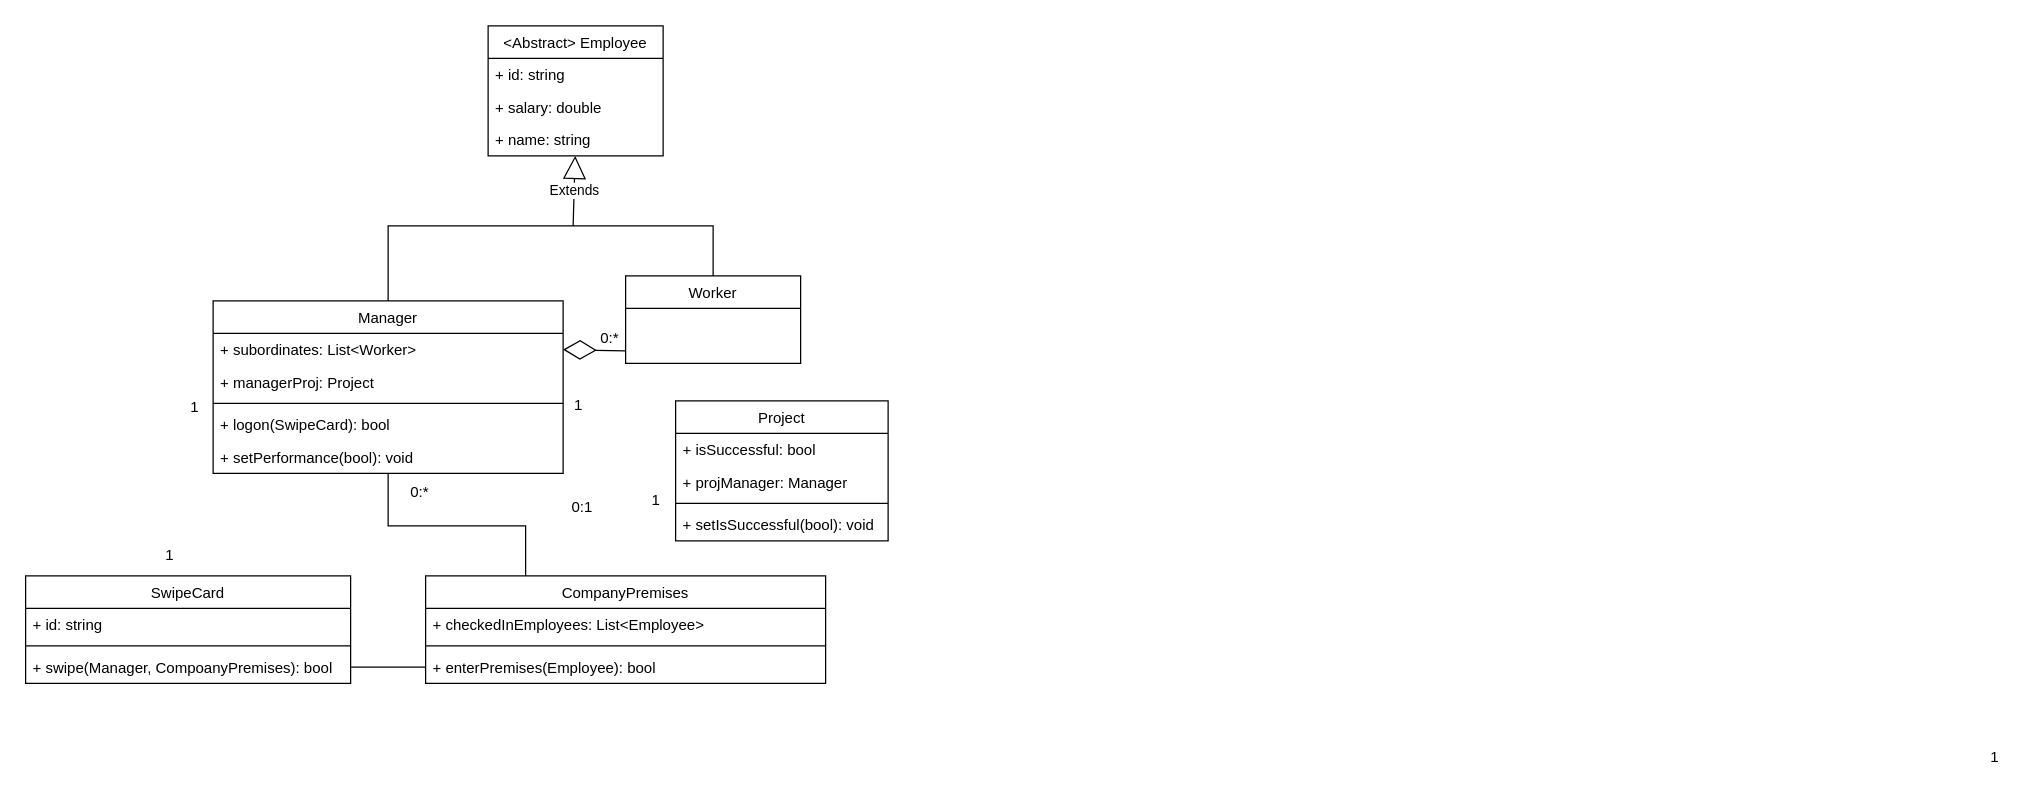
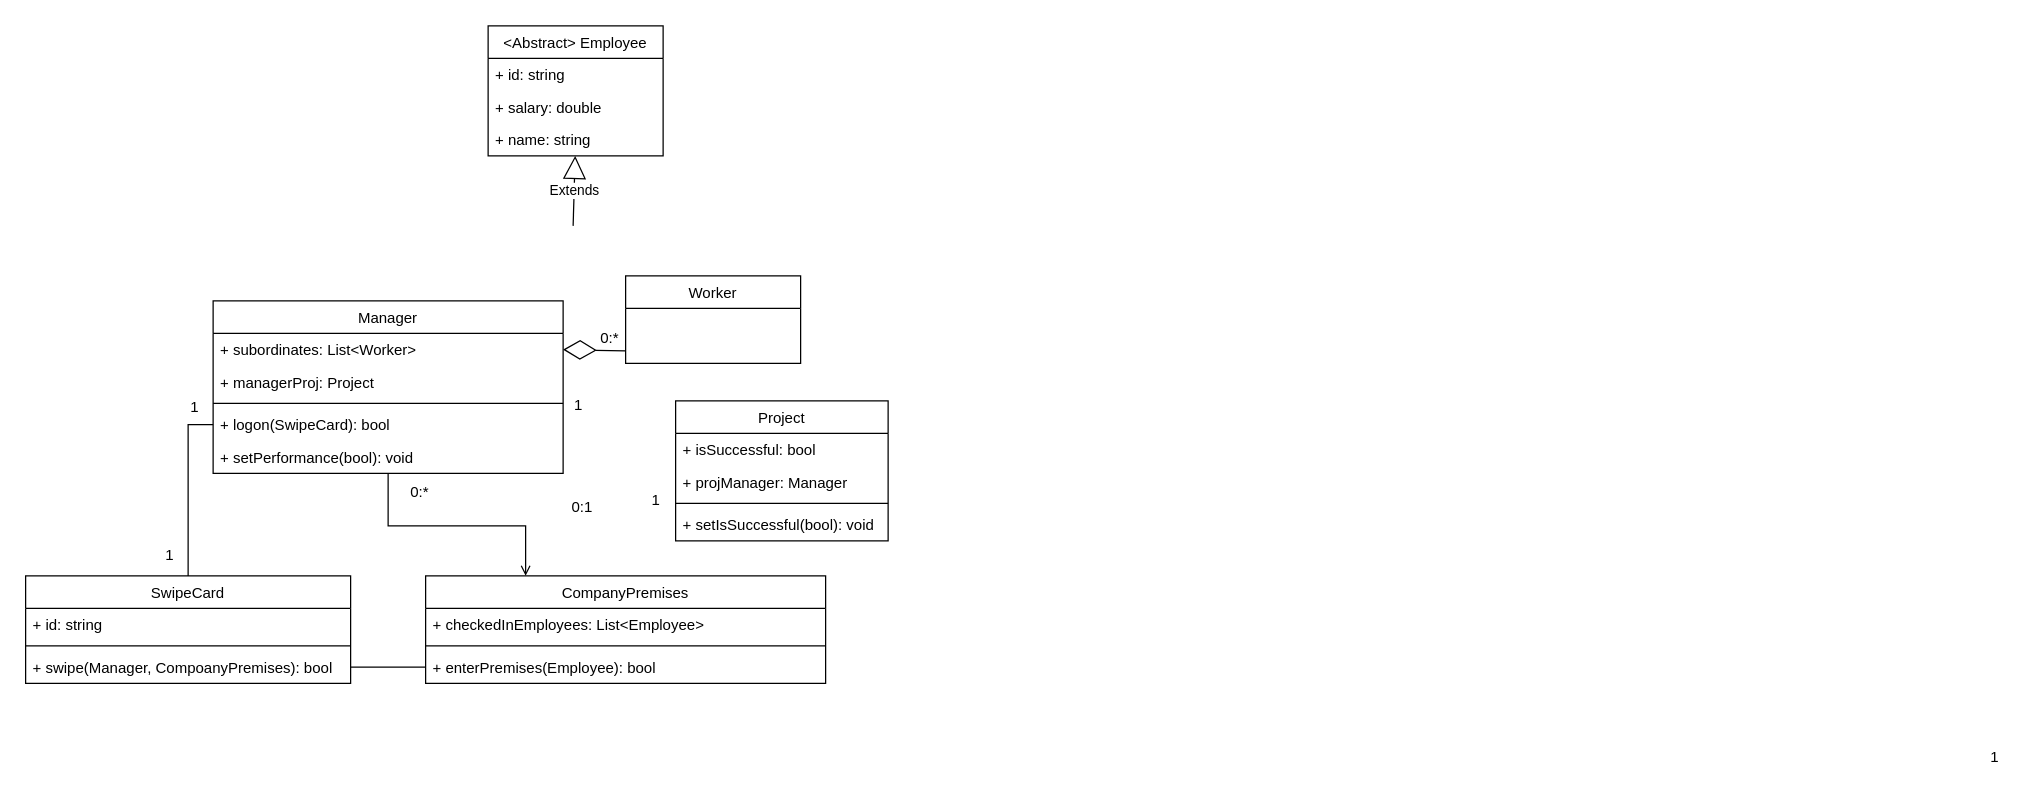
(539, 226) -> none
none -> (188, 486)
(526, 569) -> (526, 569)
